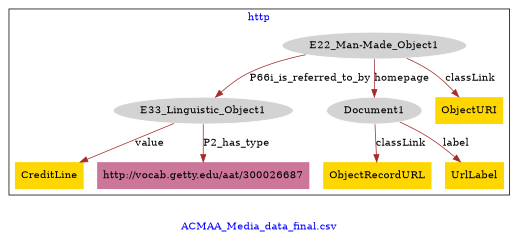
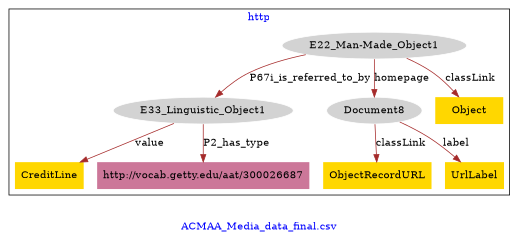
(310, 78) -> (310, 78)
(374, 111) -> (374, 111)
(469, 111) -> (469, 111)
